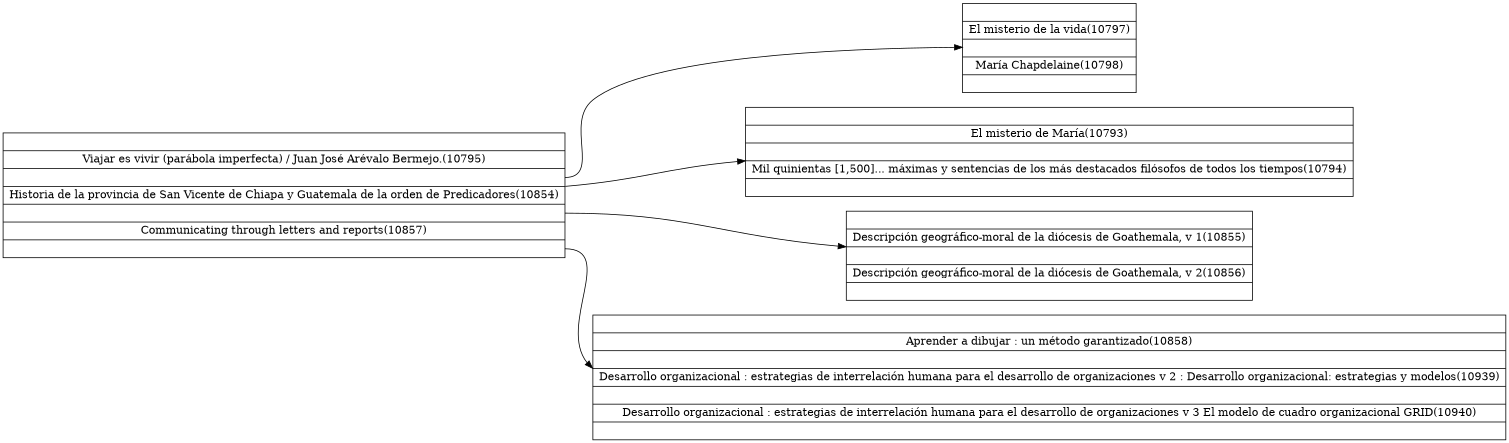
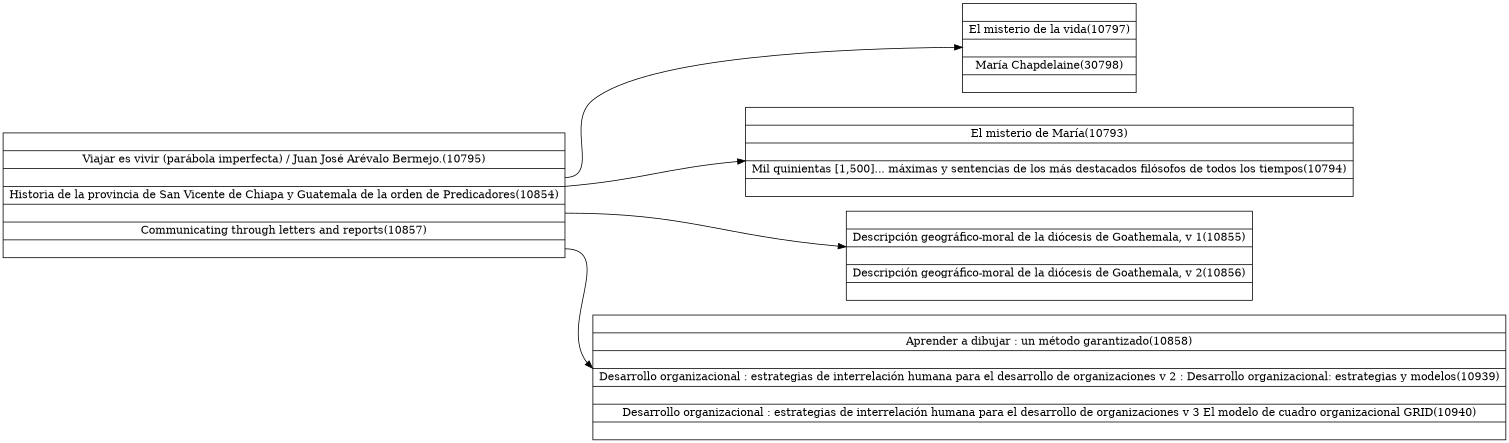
(1049, 65) -> (1049, 65)
